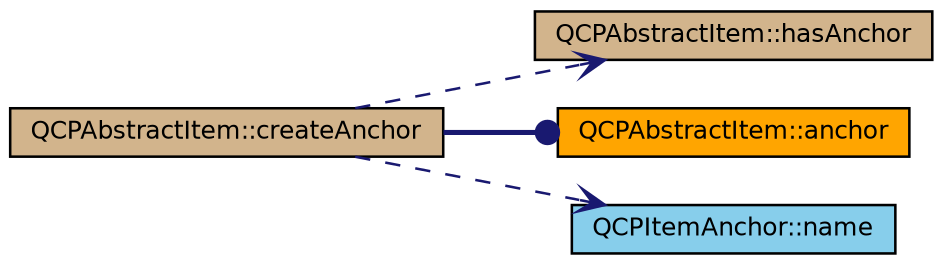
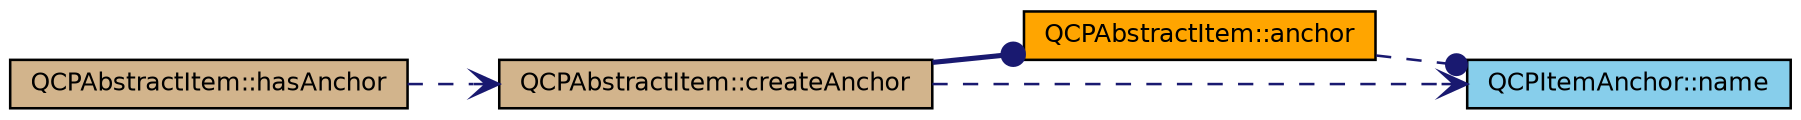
none -> (1411, 59)
(467, 87) -> (440, 84)
